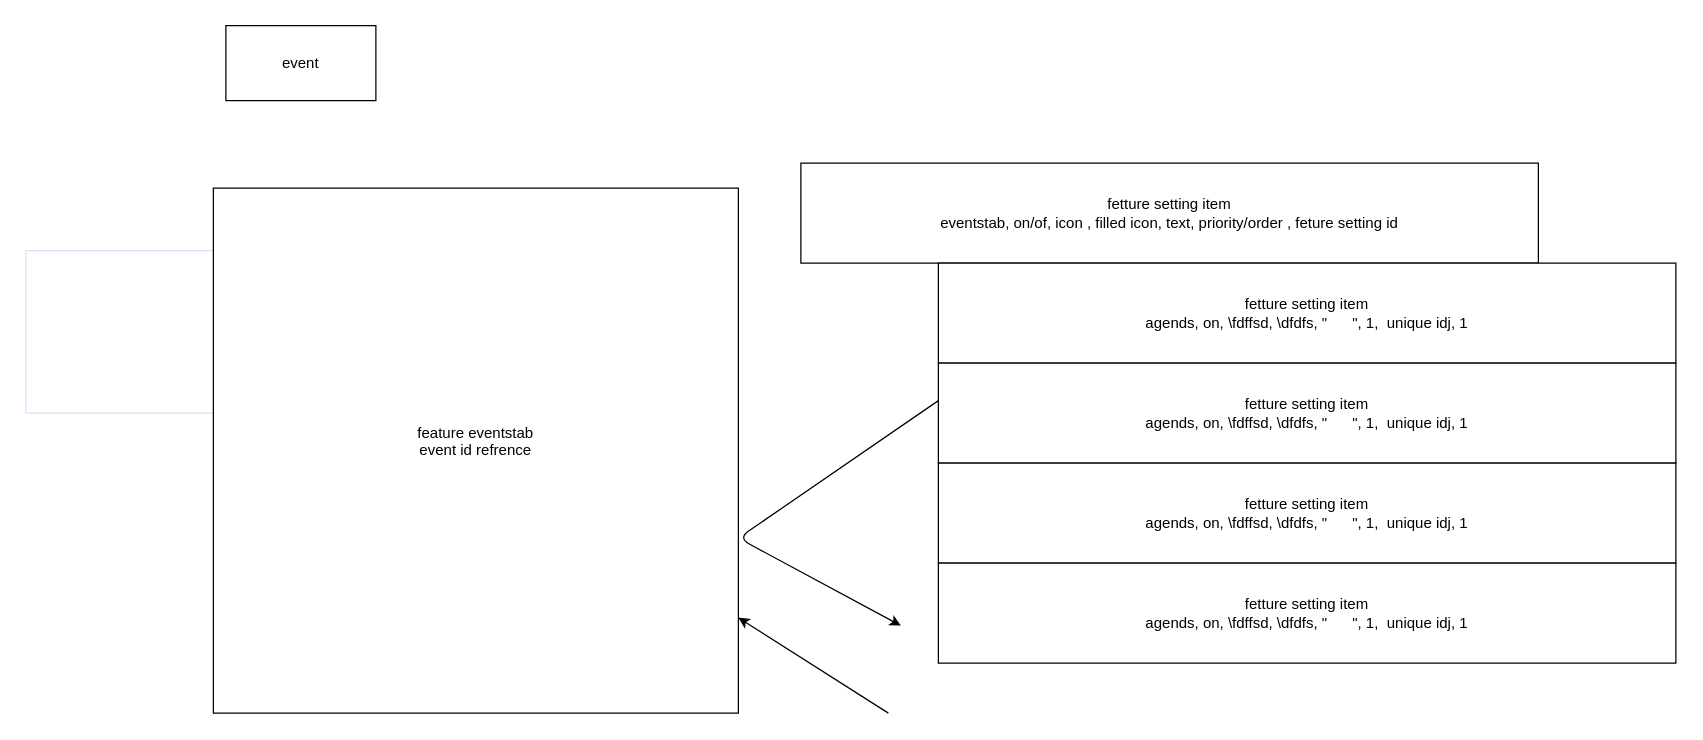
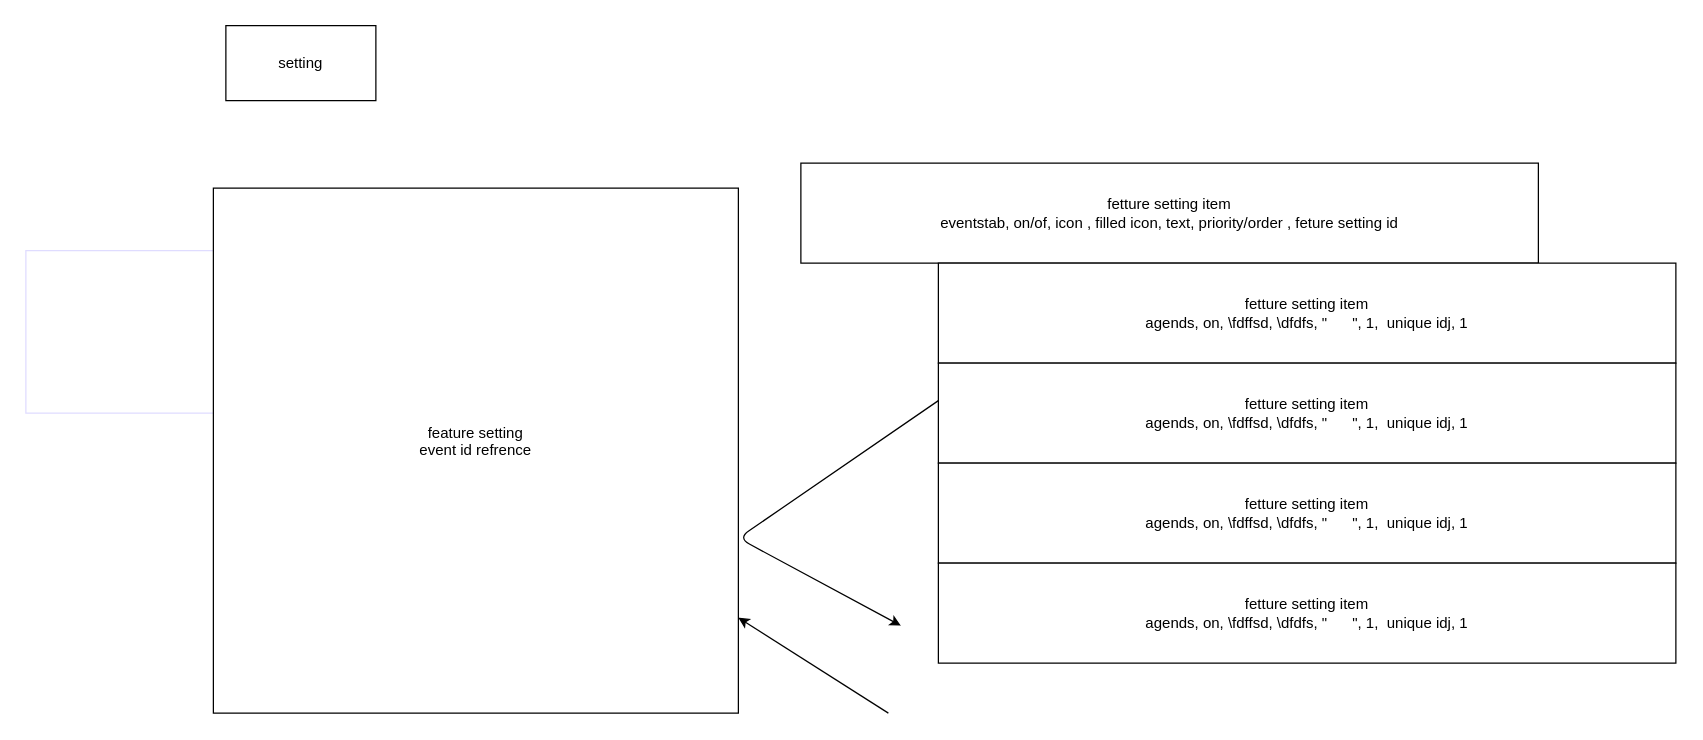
(301, 63) -> (301, 63)
(476, 451) -> (476, 451)
